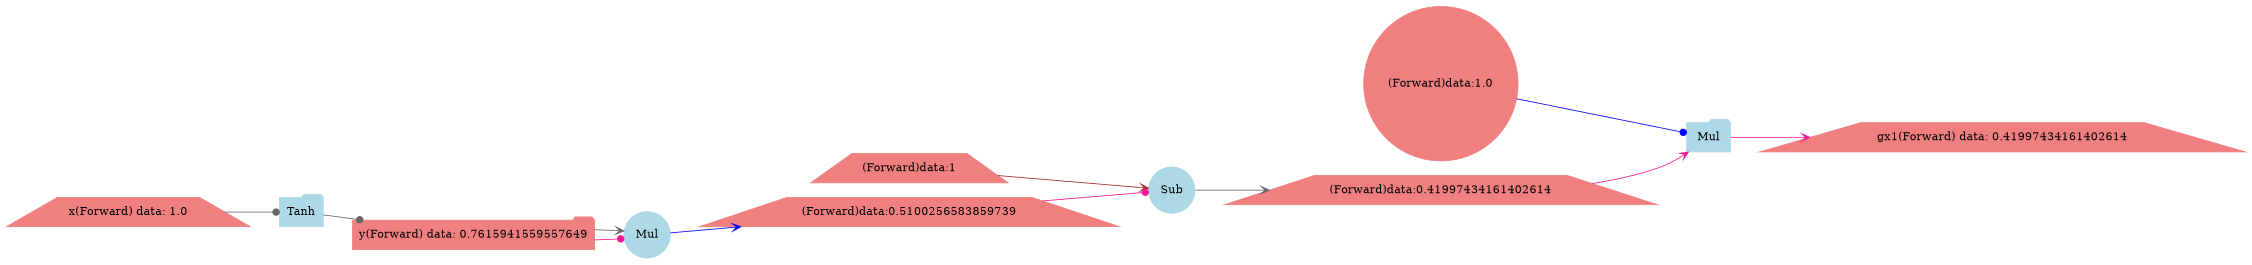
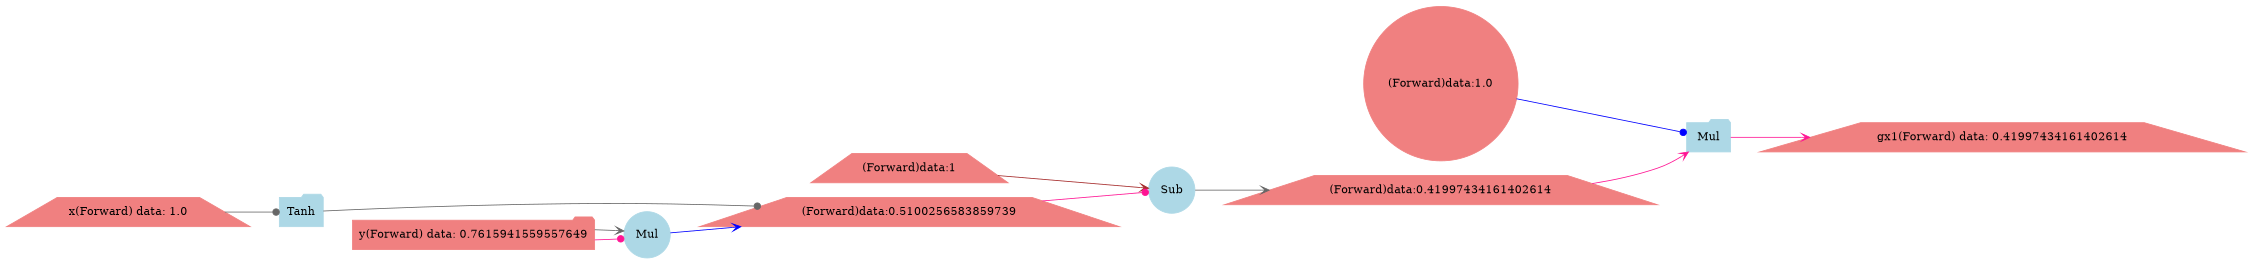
(340, 217) -> (539, 204)
